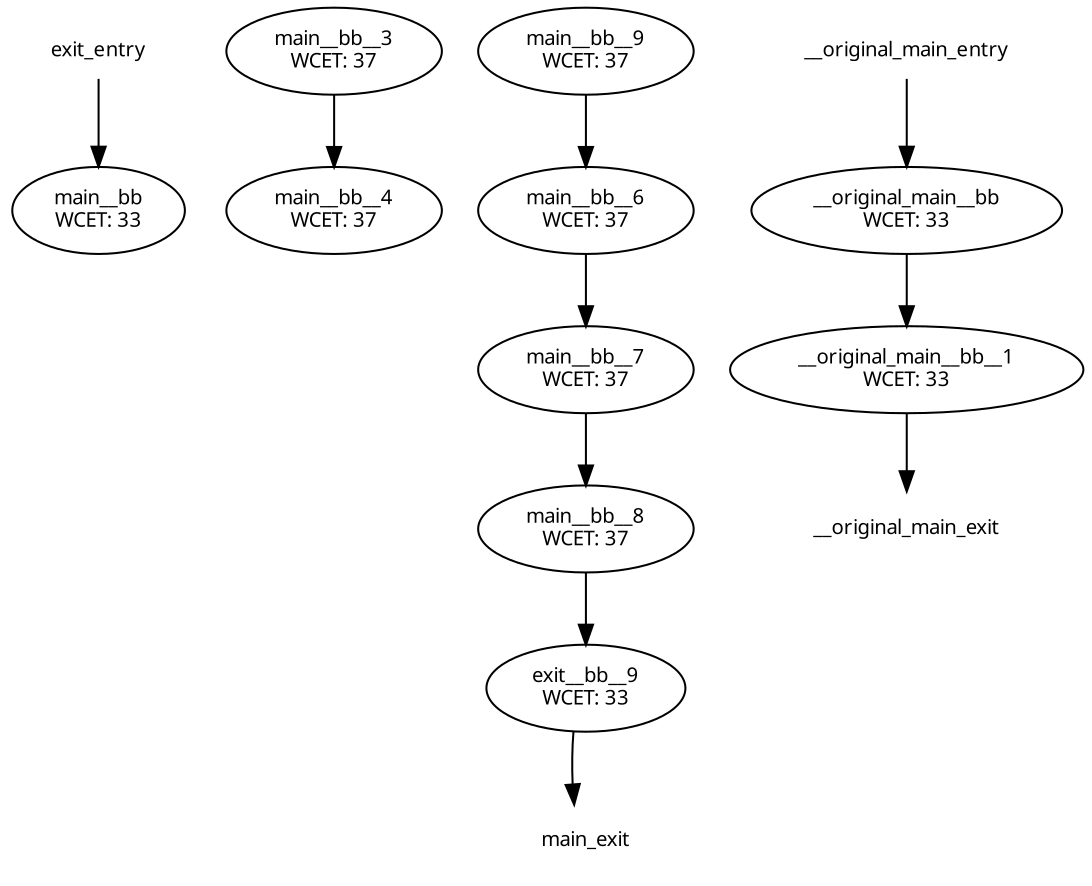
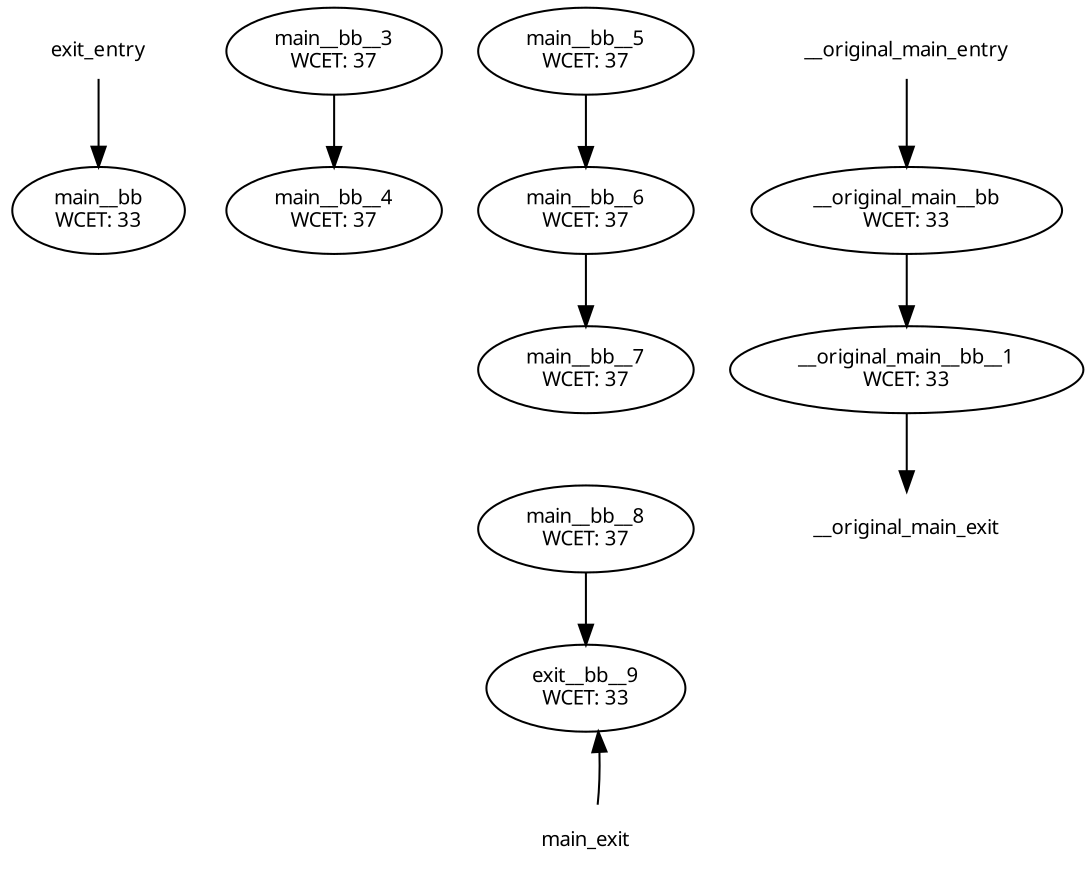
(586, 51) -> (586, 51)
(586, 439) -> none
(572, 758) -> (599, 778)
